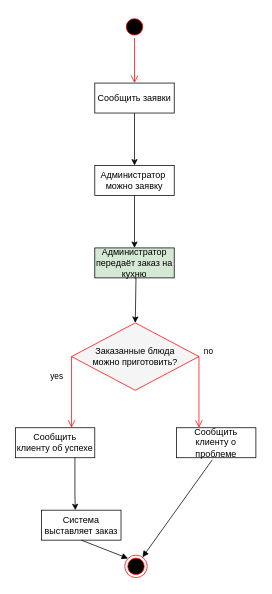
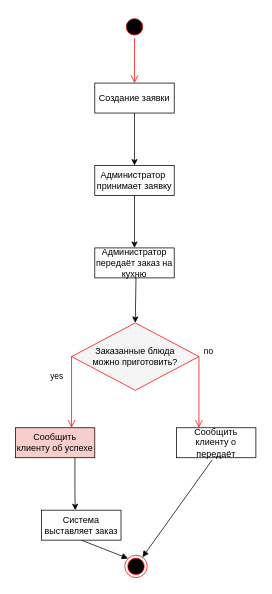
(135, 98) -> (135, 98)
(135, 180) -> (135, 180)
(135, 263) -> (135, 263)
(55, 443) -> (55, 443)
(216, 443) -> (216, 443)
